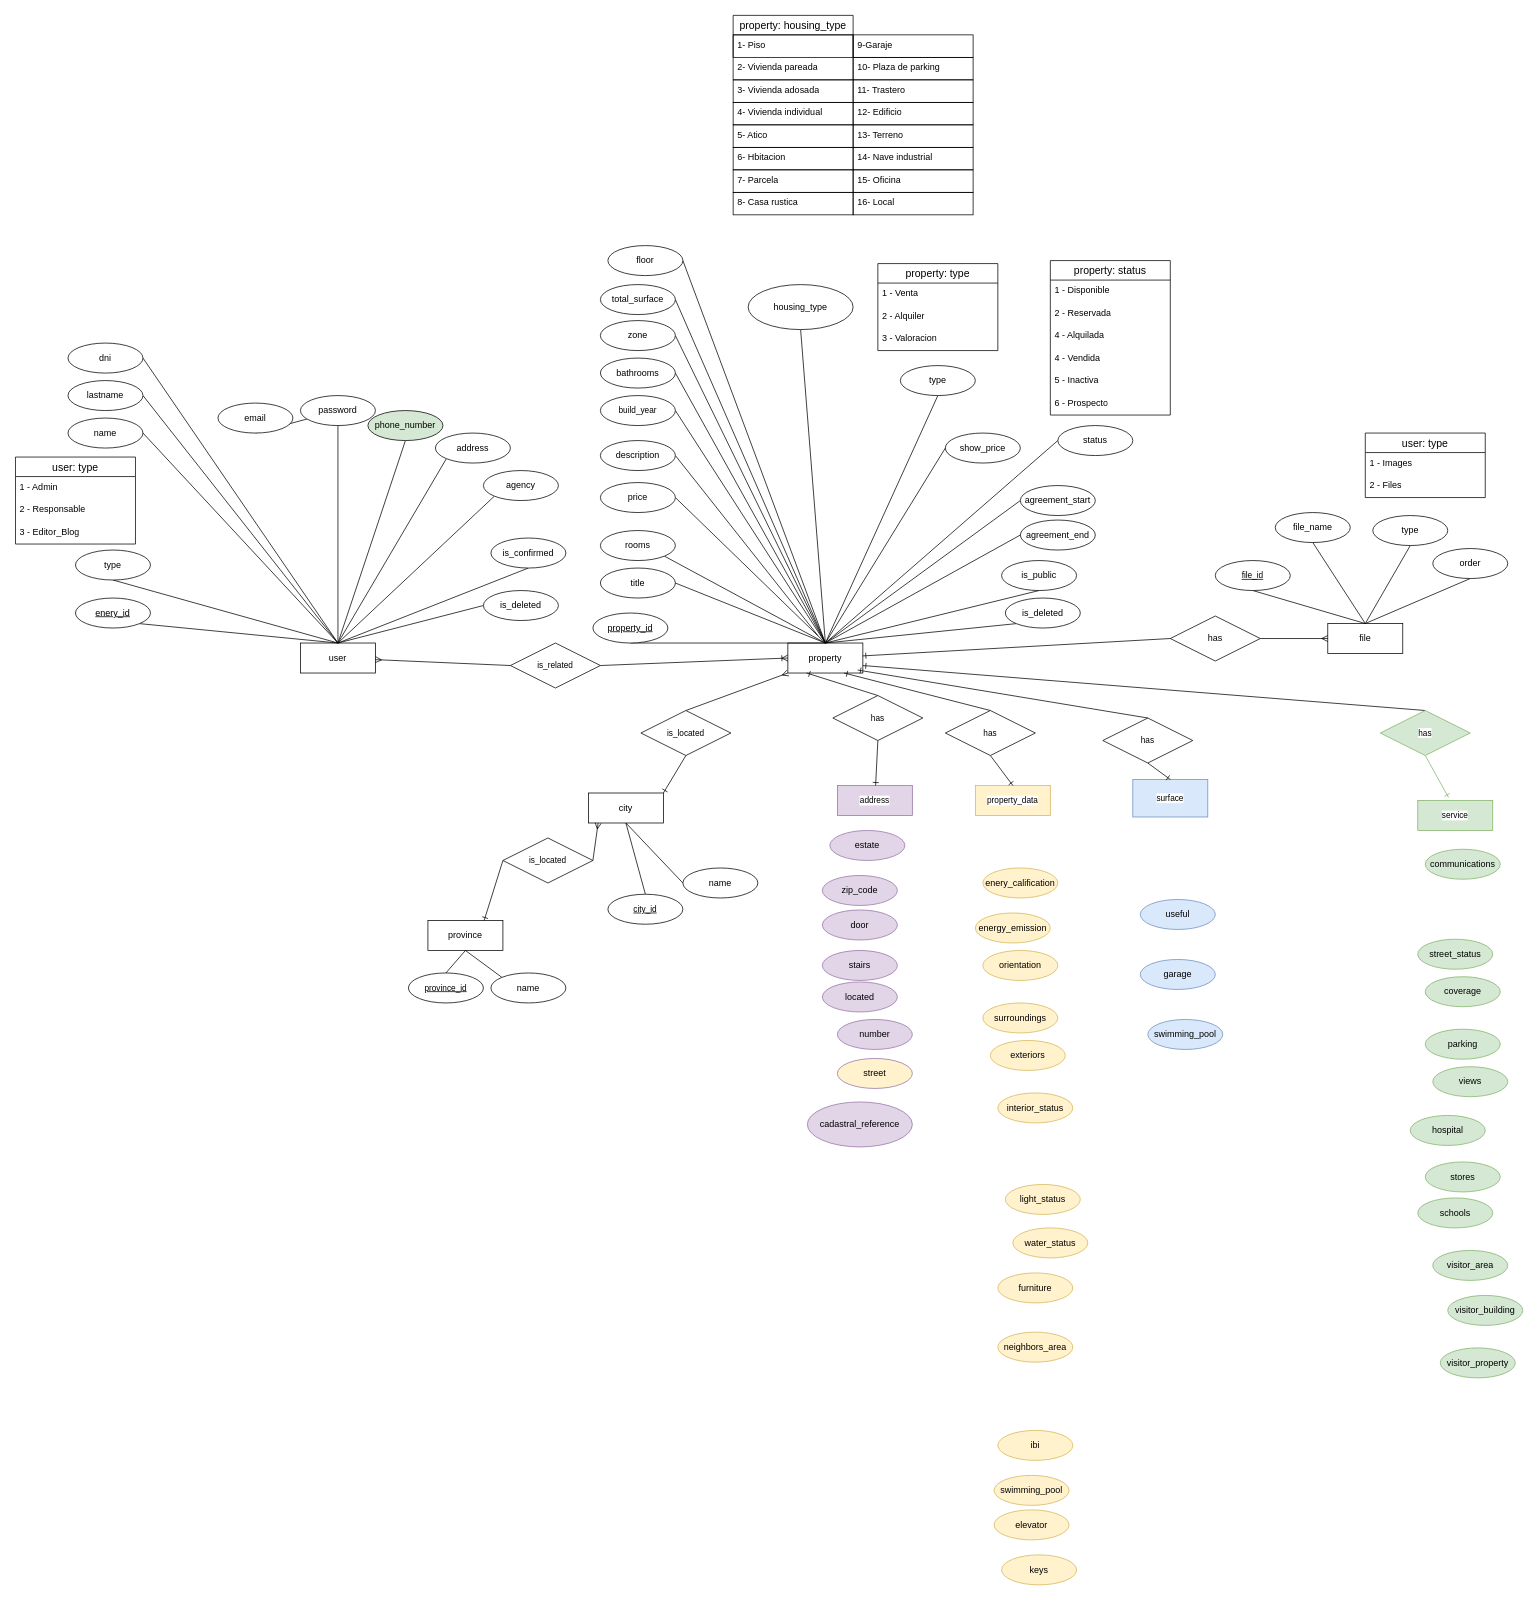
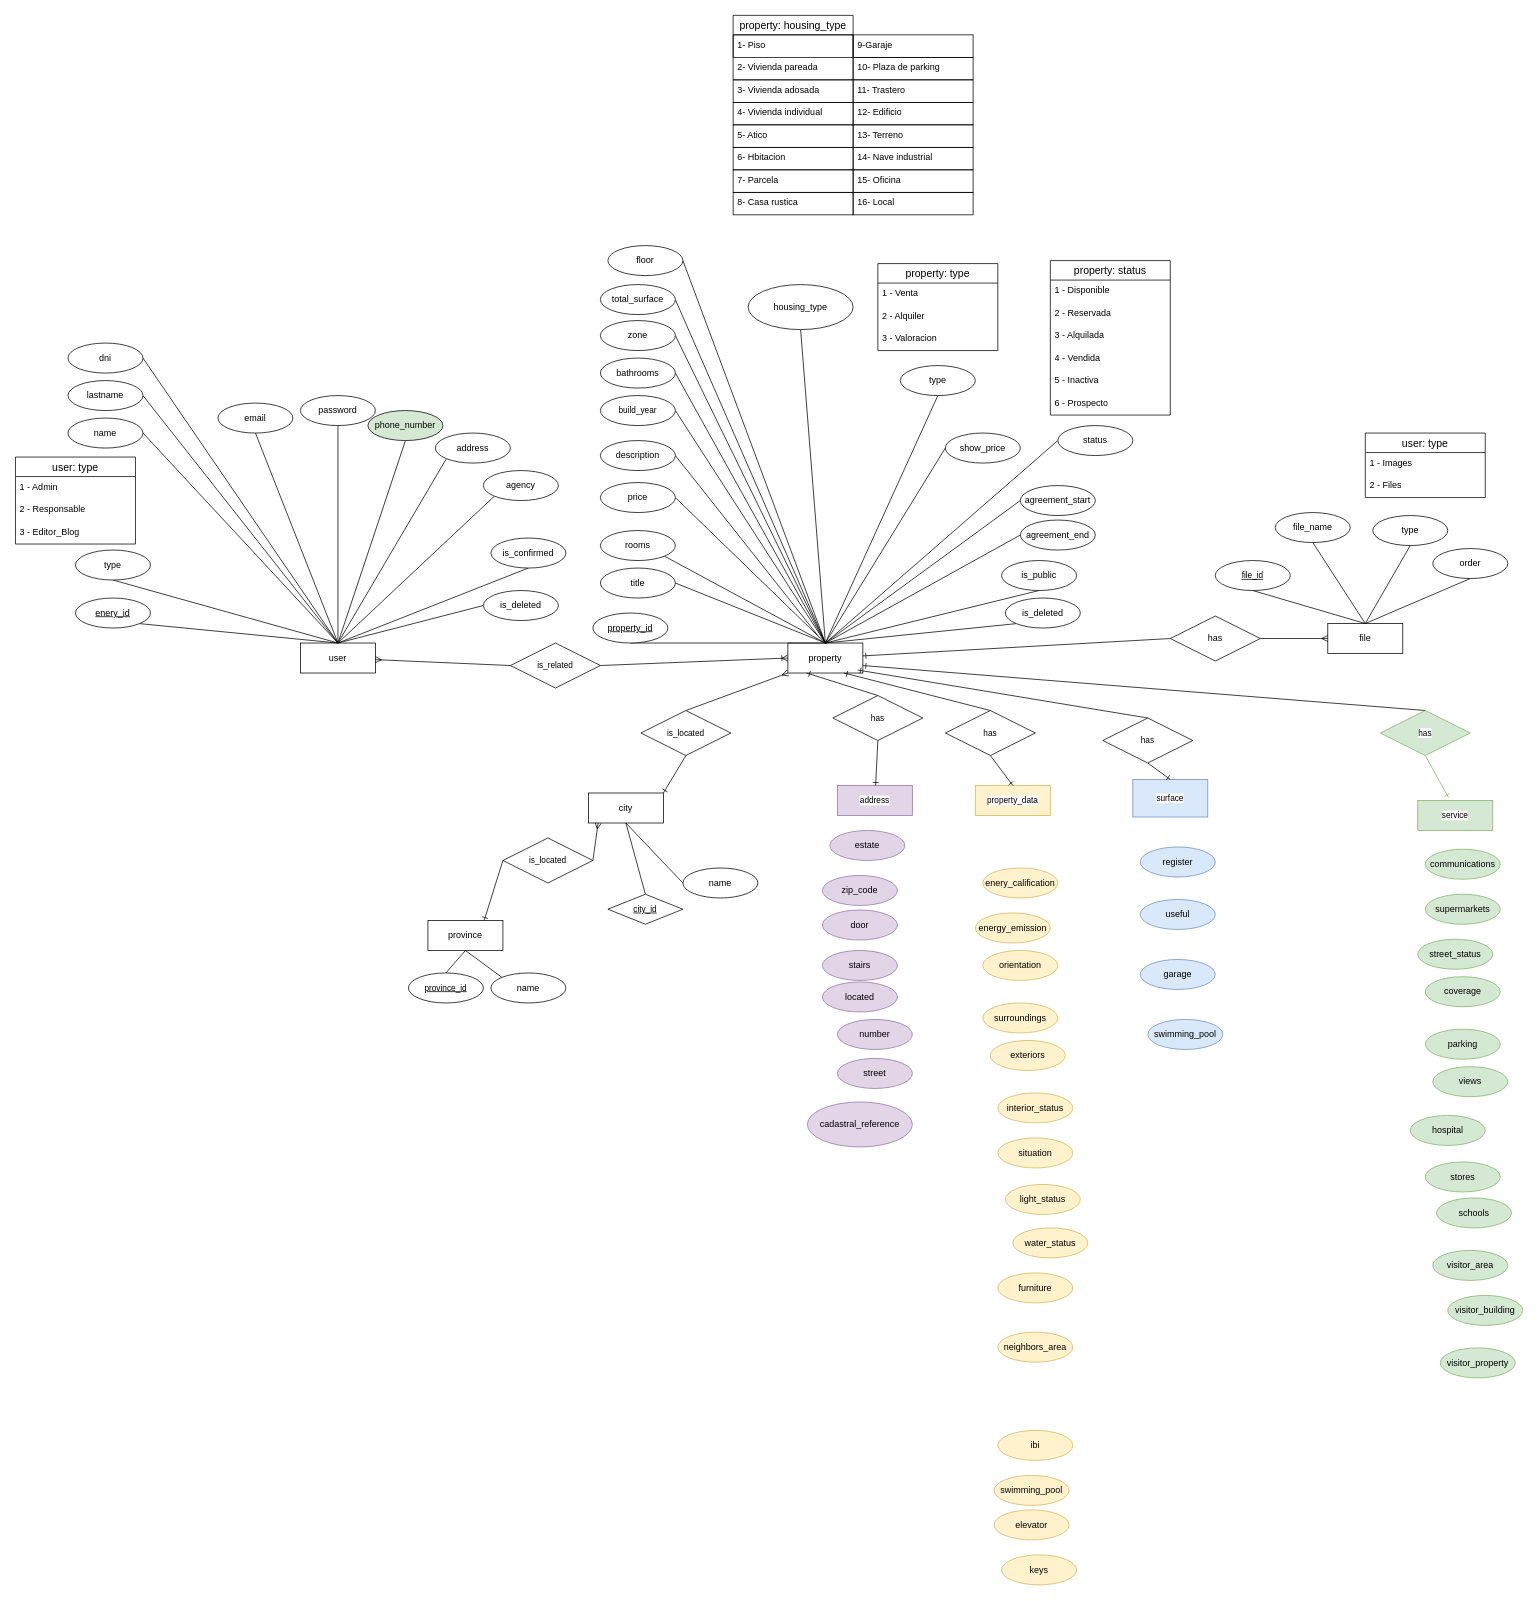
(1082, 336) -> (1082, 336)
(298, 421) -> (295, 534)
none -> (1178, 862)
(645, 909) -> (645, 909)
none -> (1463, 909)
(875, 1074) -> (875, 1074)
none -> (1035, 1153)
(1455, 1213) -> (1474, 1213)
